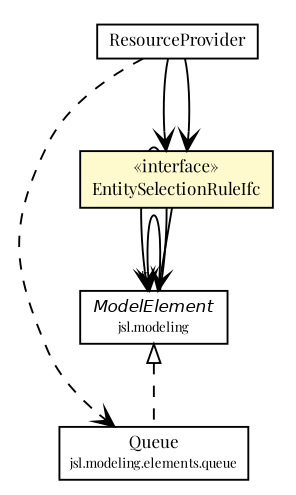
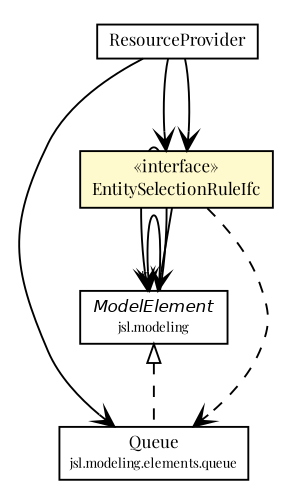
(21, 224) -> (21, 224)
none -> (267, 312)
